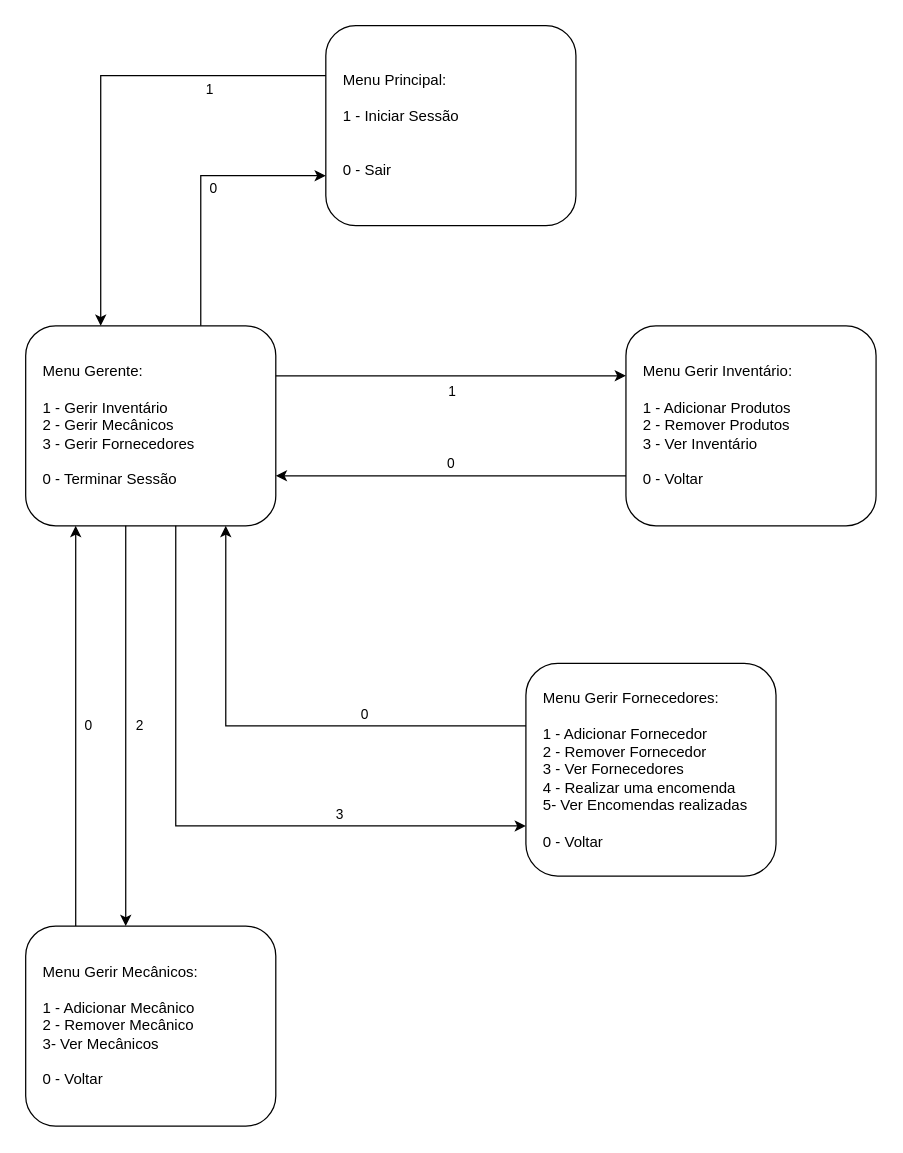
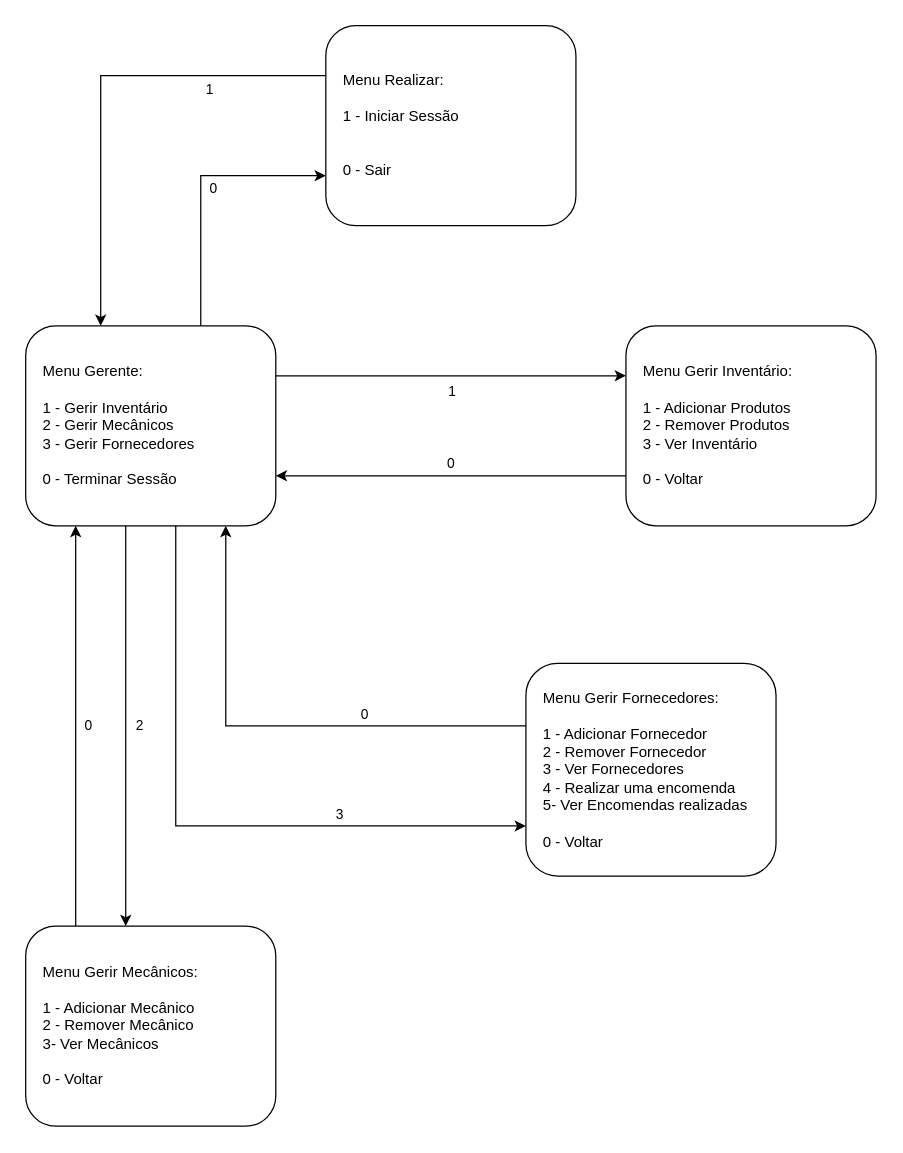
(409, 126) -> (409, 126)
